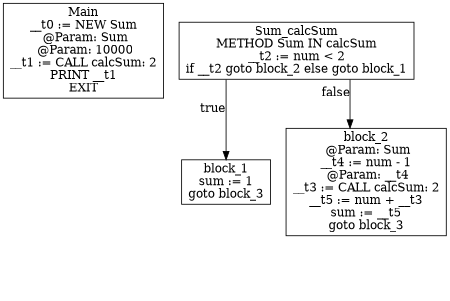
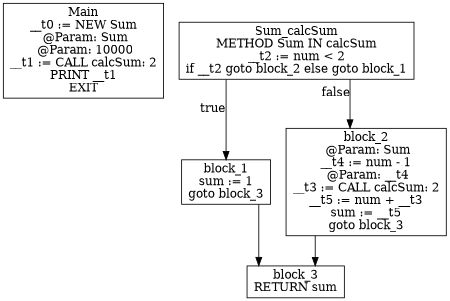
none -> (296, 282)
